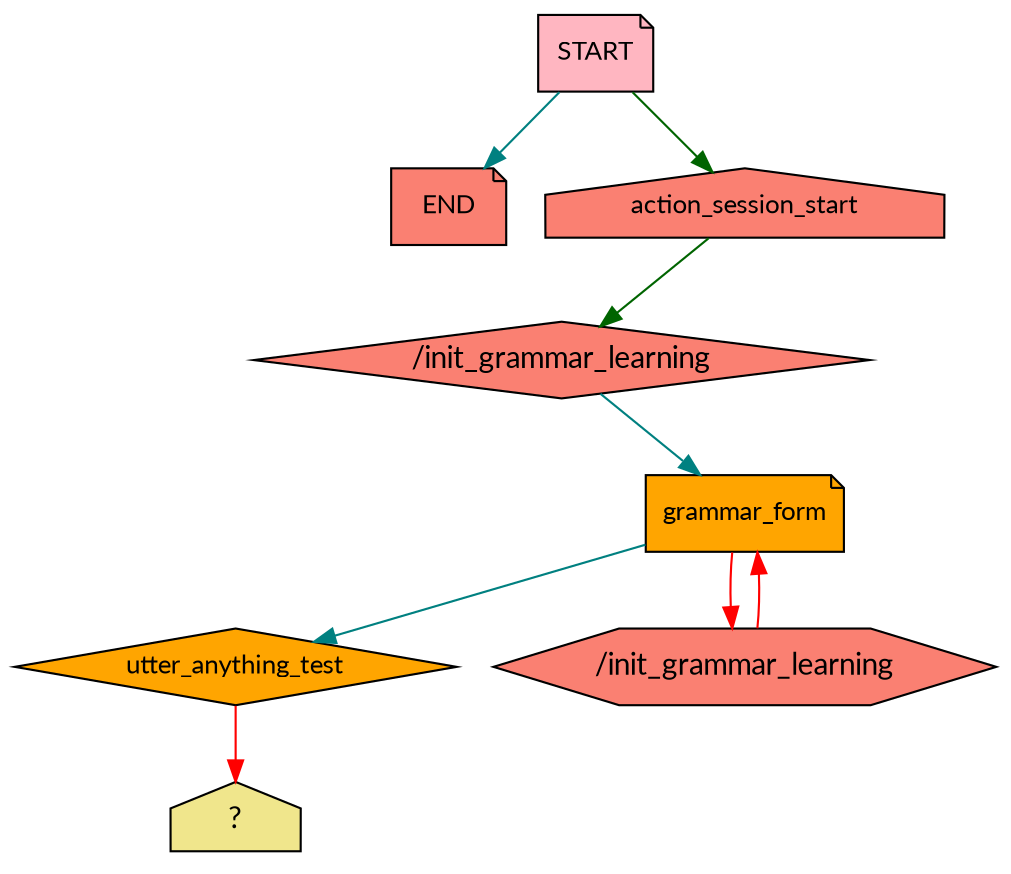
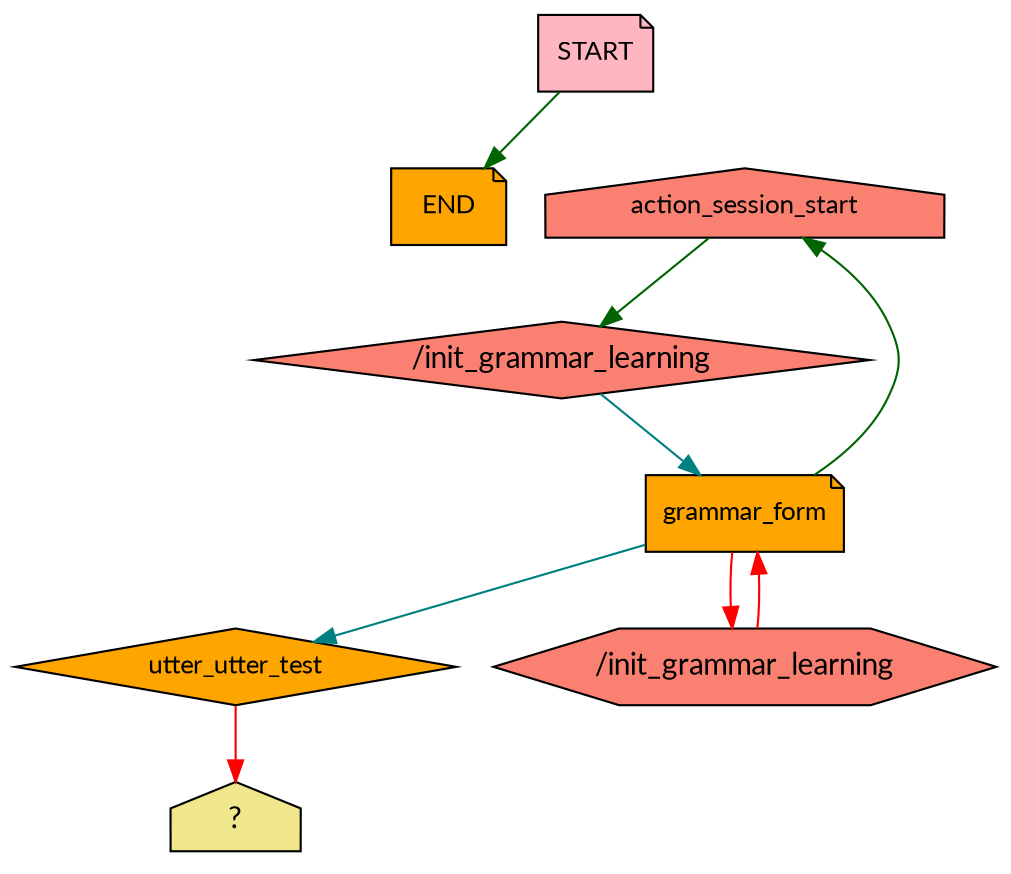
(530, 122) -> (530, 122)
(665, 125) -> (898, 364)
(449, 207) -> (449, 207)
(236, 667) -> (236, 667)
